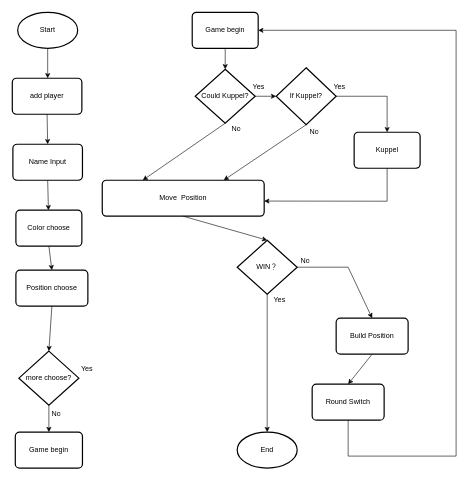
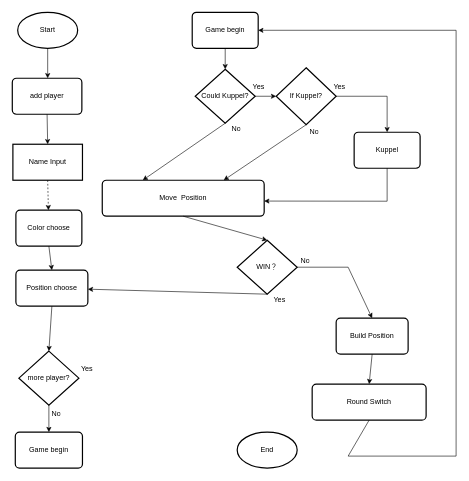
(48, 162) -> (48, 162)
(48, 193) -> (48, 193)
(49, 378) -> (49, 378)
(348, 402) -> (369, 402)
(267, 426) -> (243, 294)
